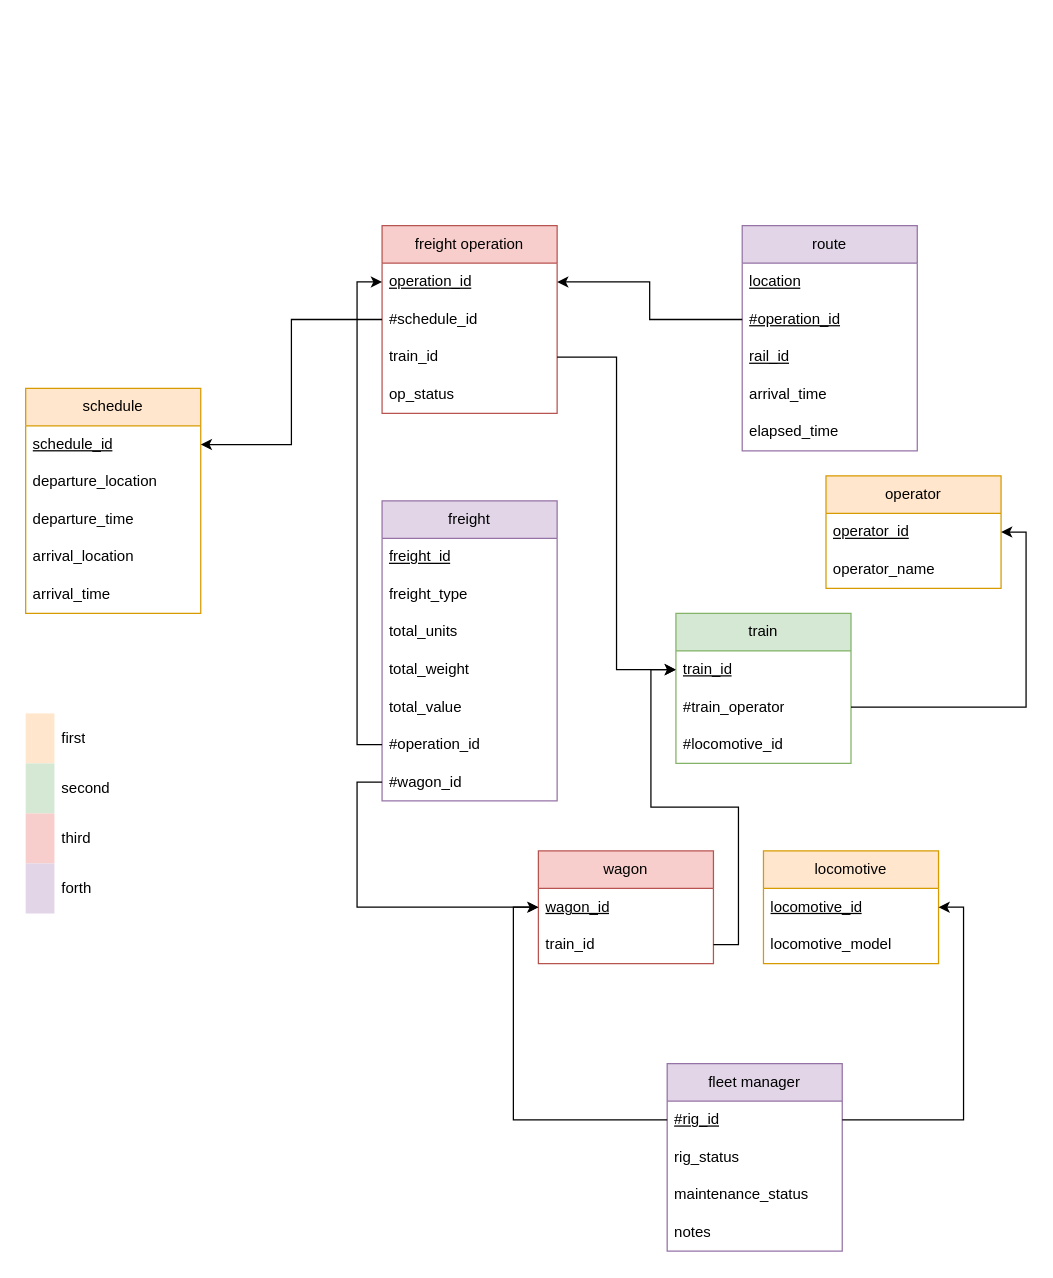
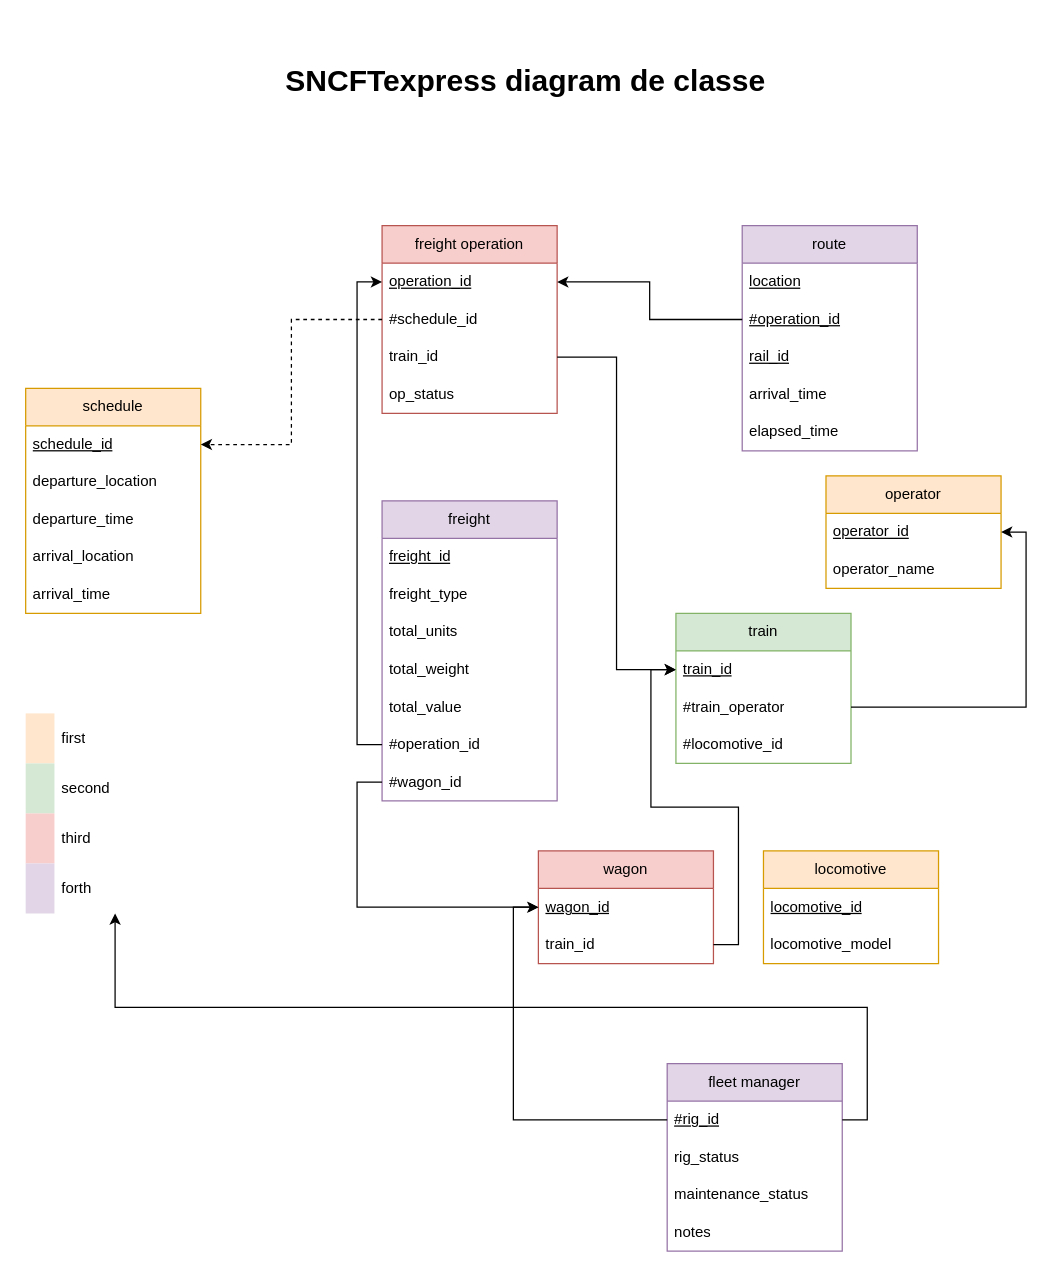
none -> (526, 82)
(291, 379) -> (291, 379)
(963, 1054) -> (505, 1007)
